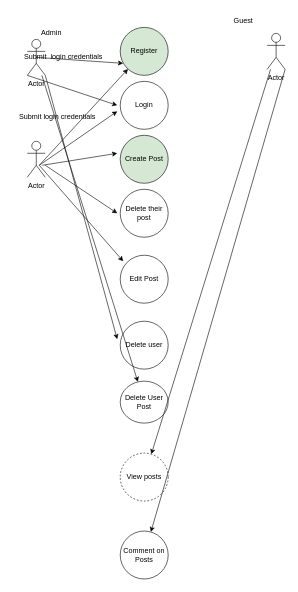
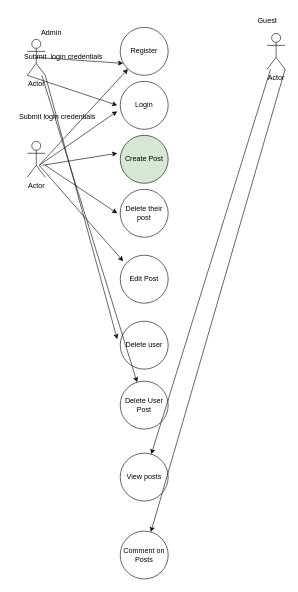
(243, 21) -> (267, 21)
(144, 51) -> (144, 51)
(144, 402) -> (144, 405)
(144, 477) -> (144, 477)
